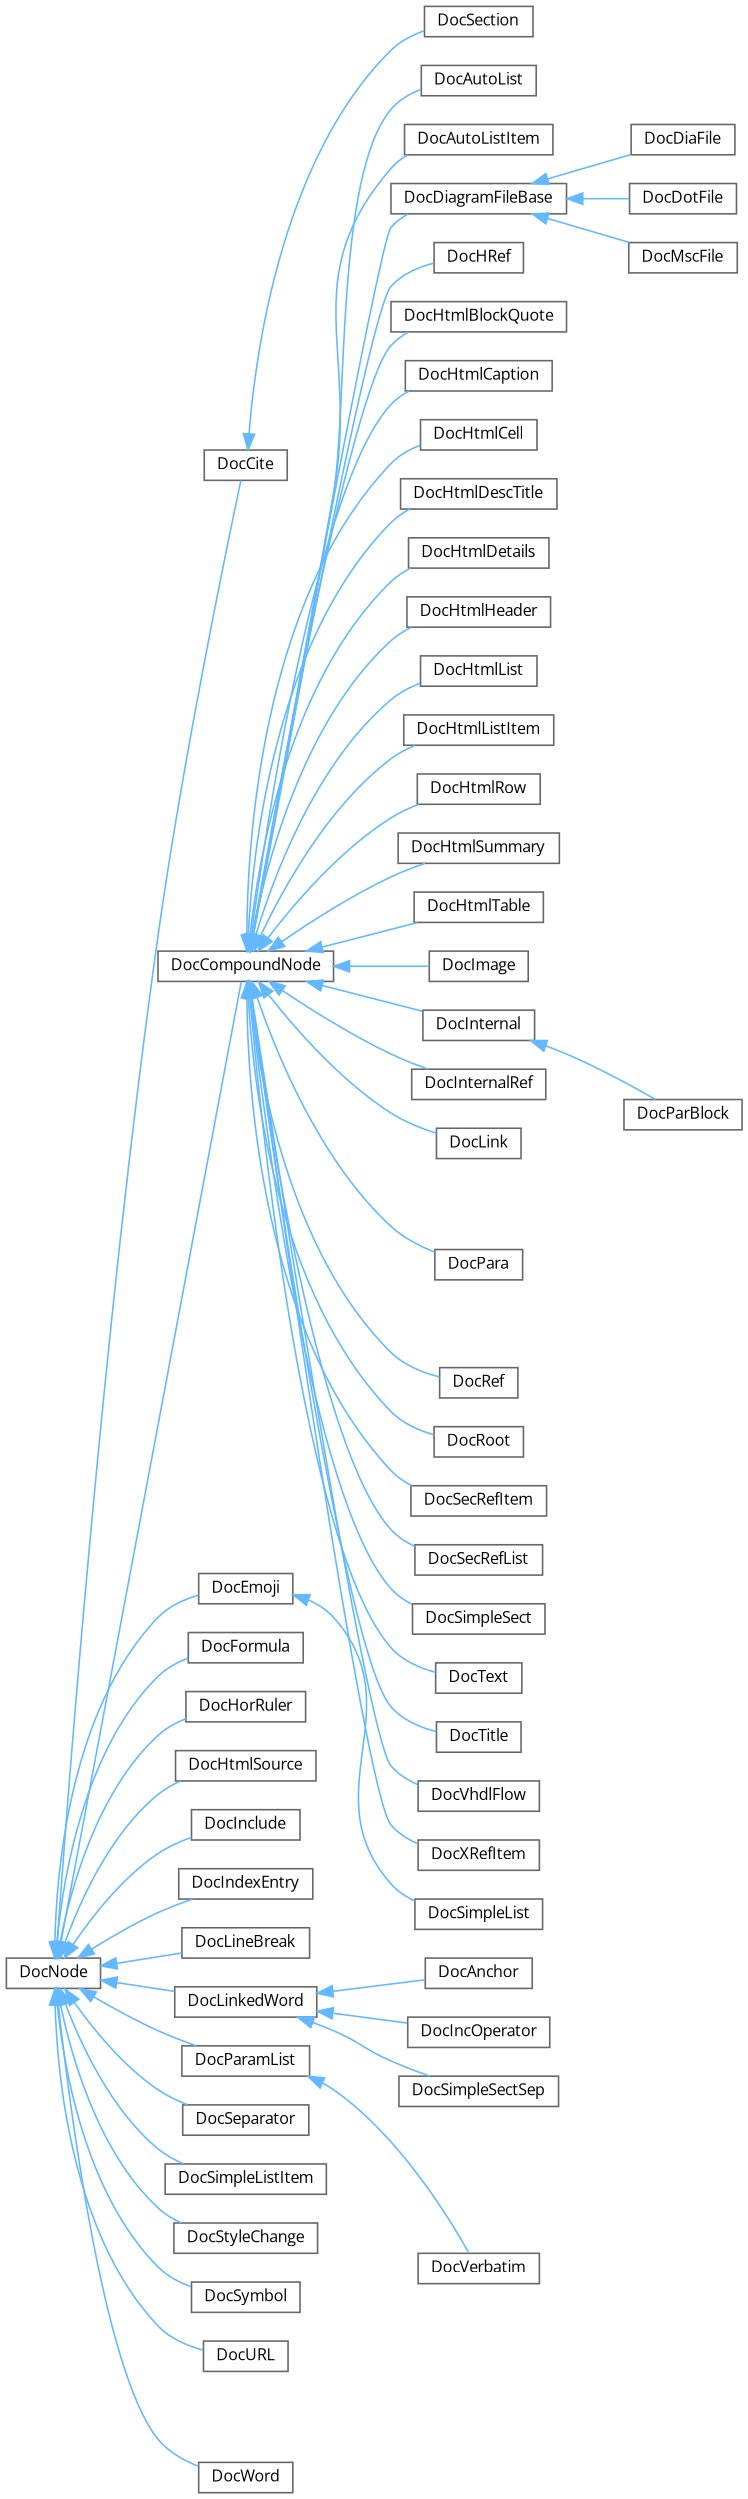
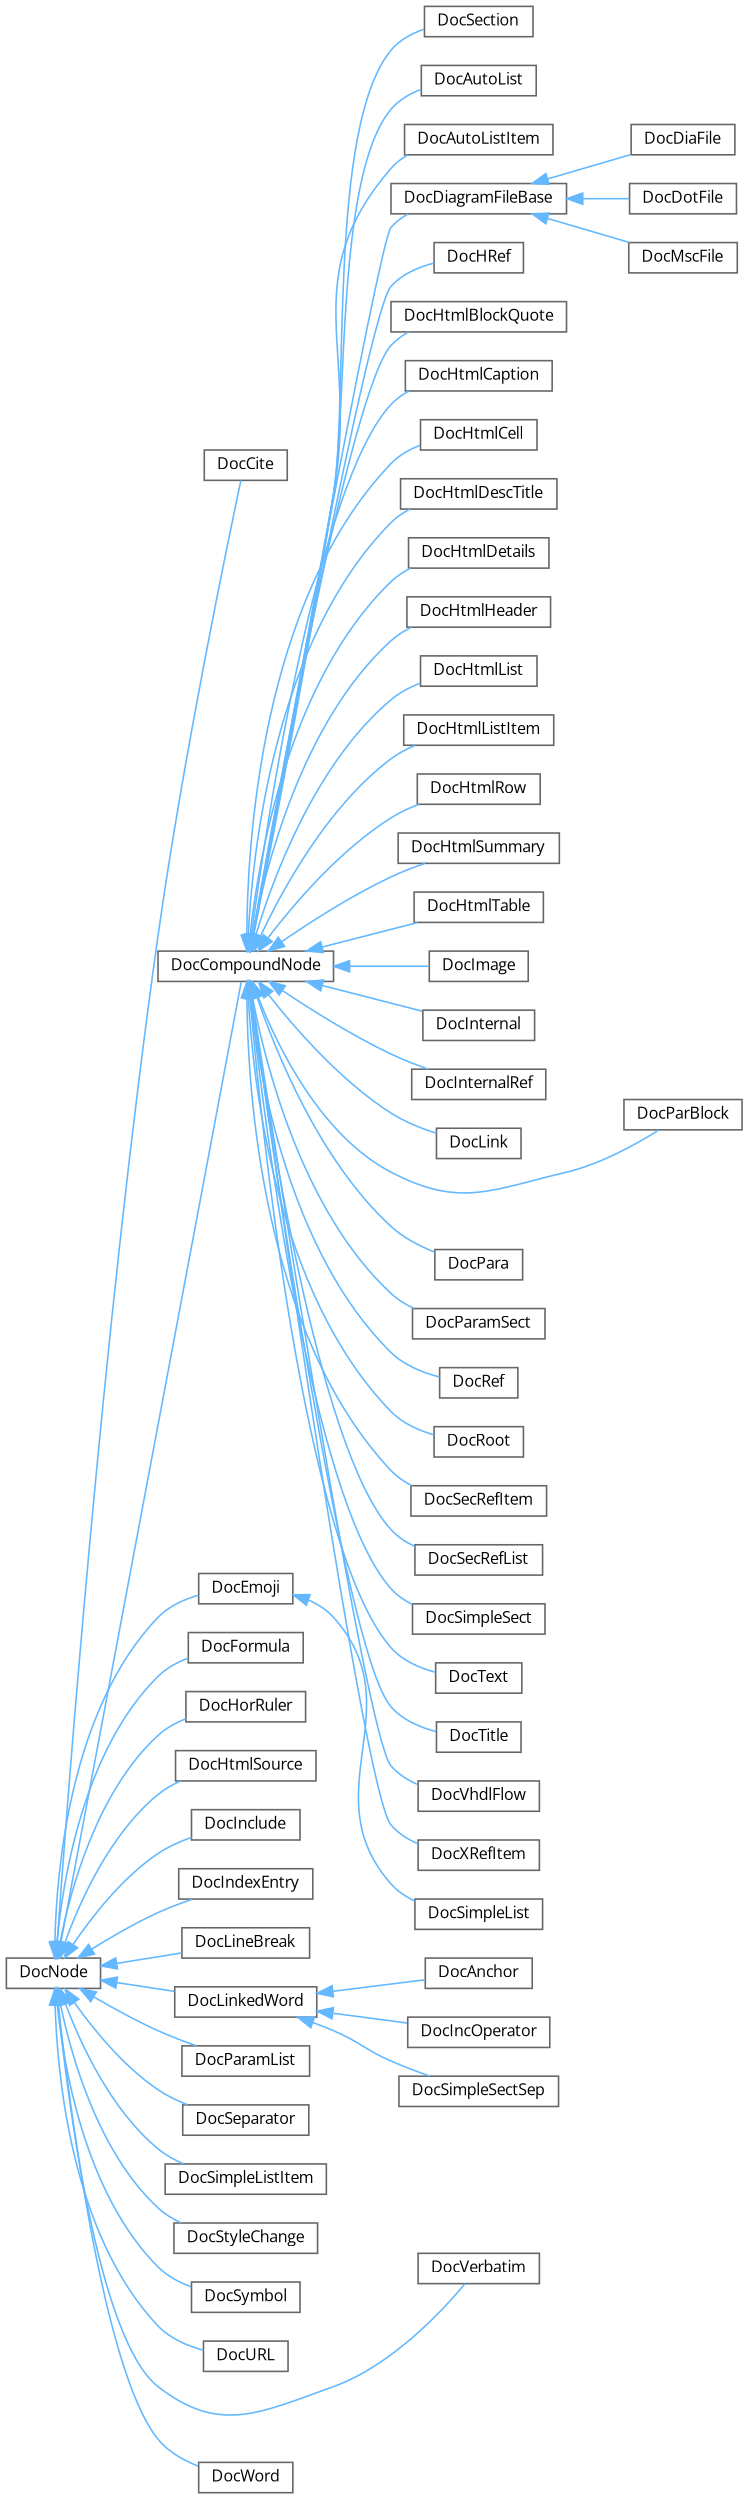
(295, 211) -> (336, 473)
(602, 1071) -> (418, 1184)
none -> (479, 1324)
(406, 2159) -> (144, 2369)
